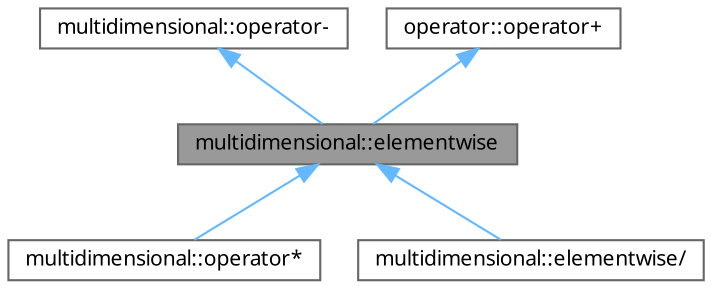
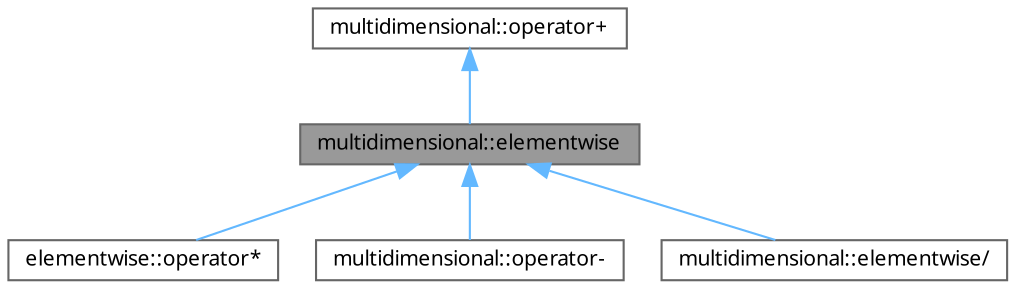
(504, 28) -> (470, 28)
(279, 93) -> (470, 213)
(164, 260) -> (143, 260)
